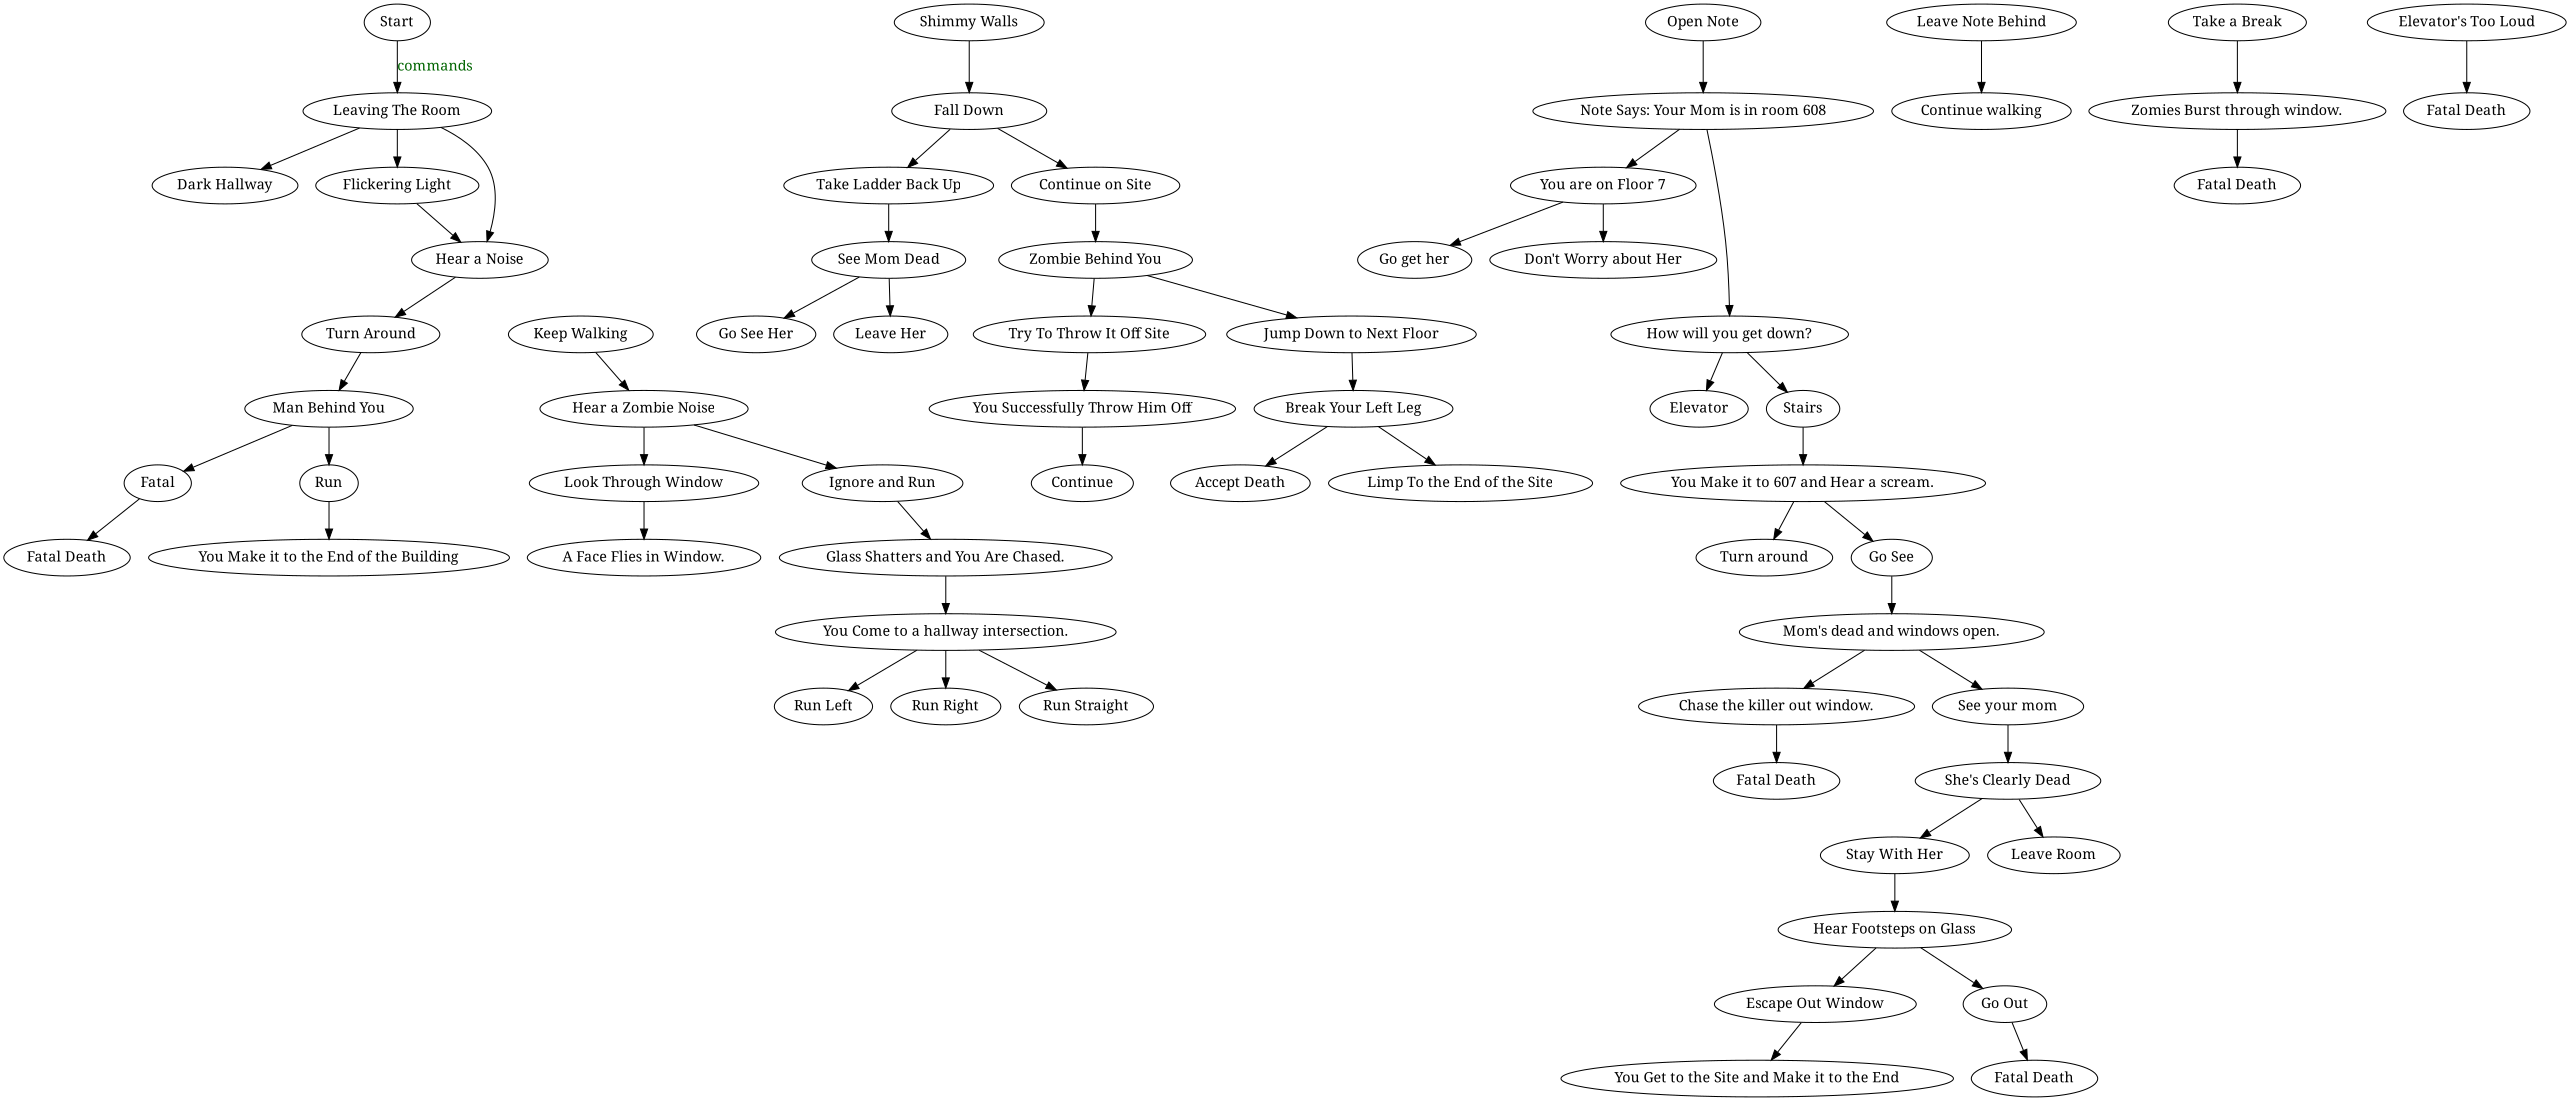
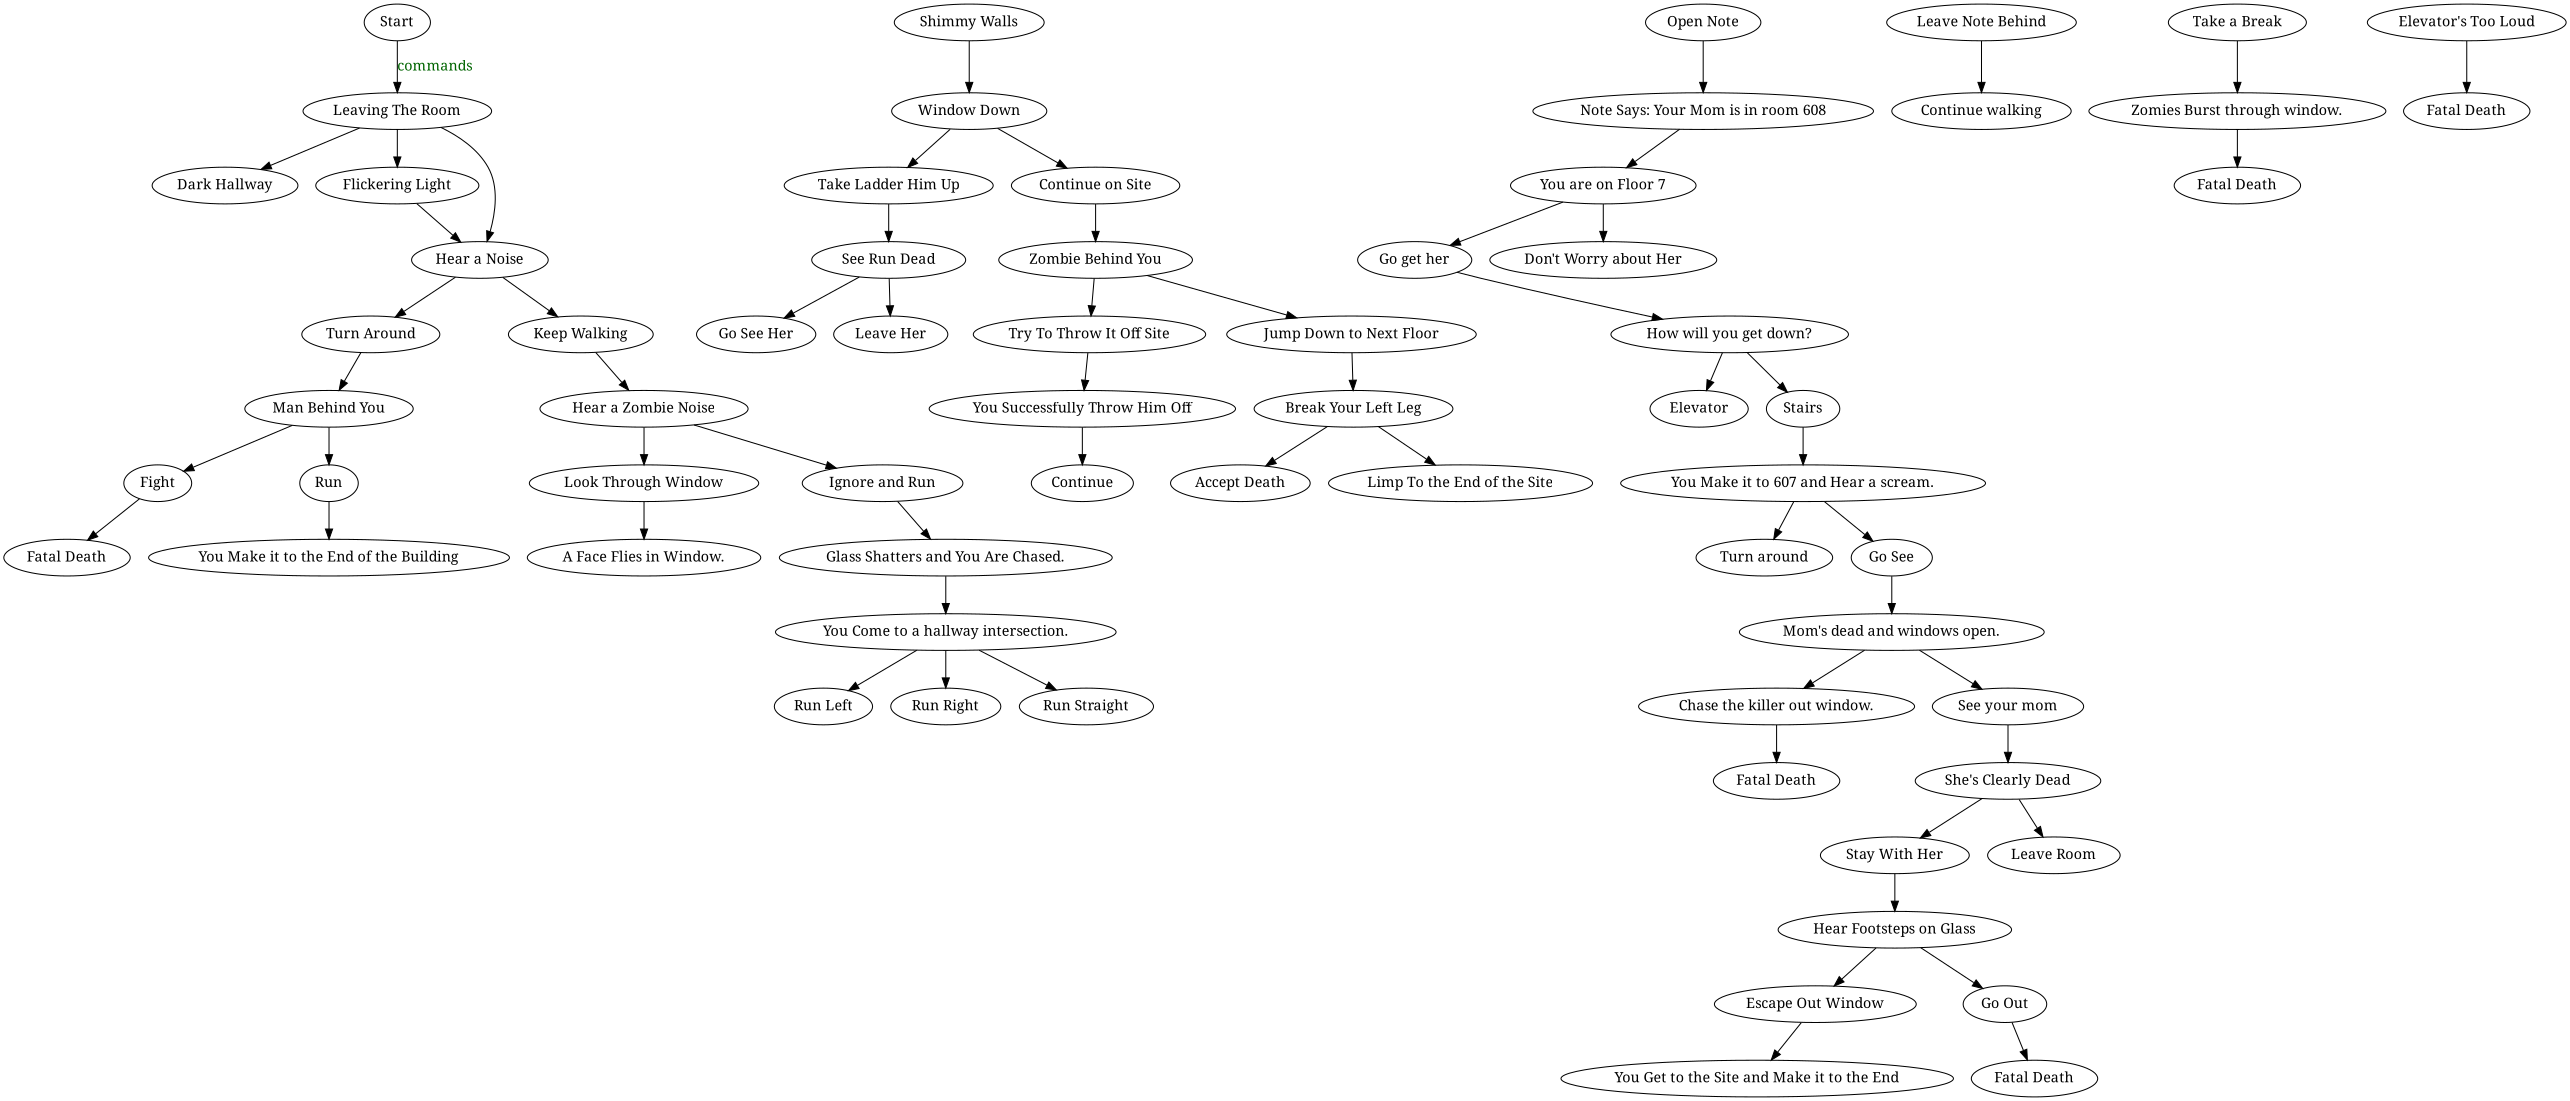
(969, 111) -> (969, 111)
(889, 186) -> (889, 186)
(1723, 217) -> (1555, 295)
(889, 260) -> (889, 260)
none -> (526, 294)
(158, 483) -> (158, 483)
